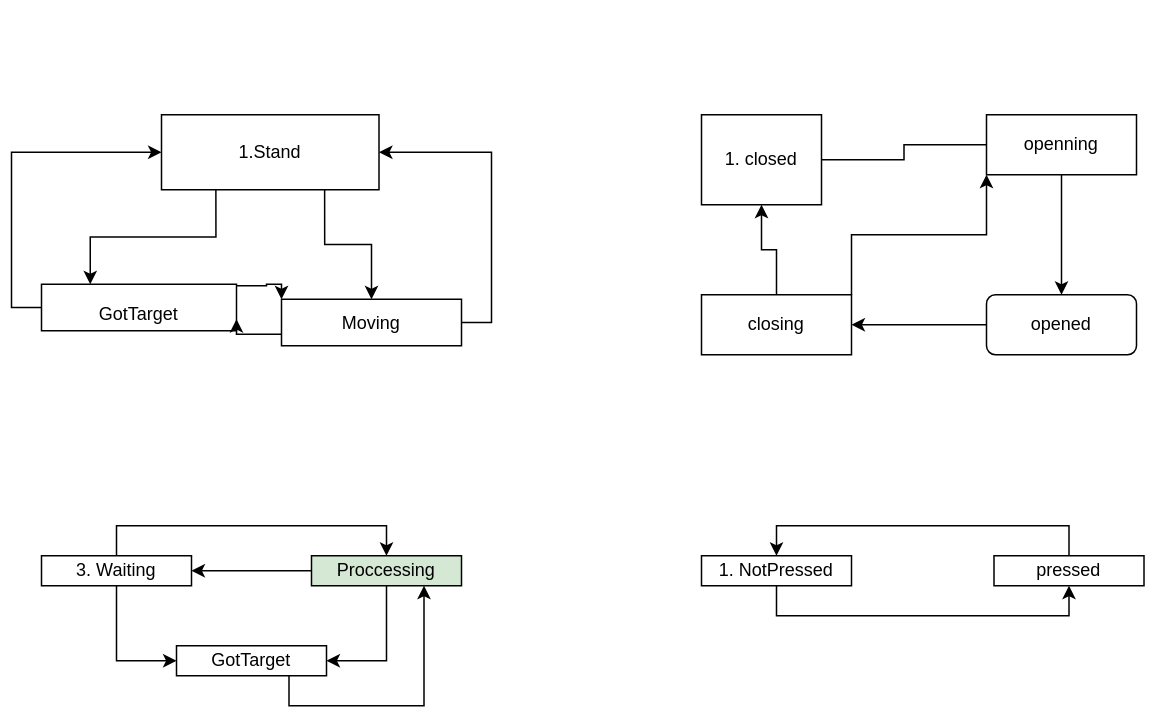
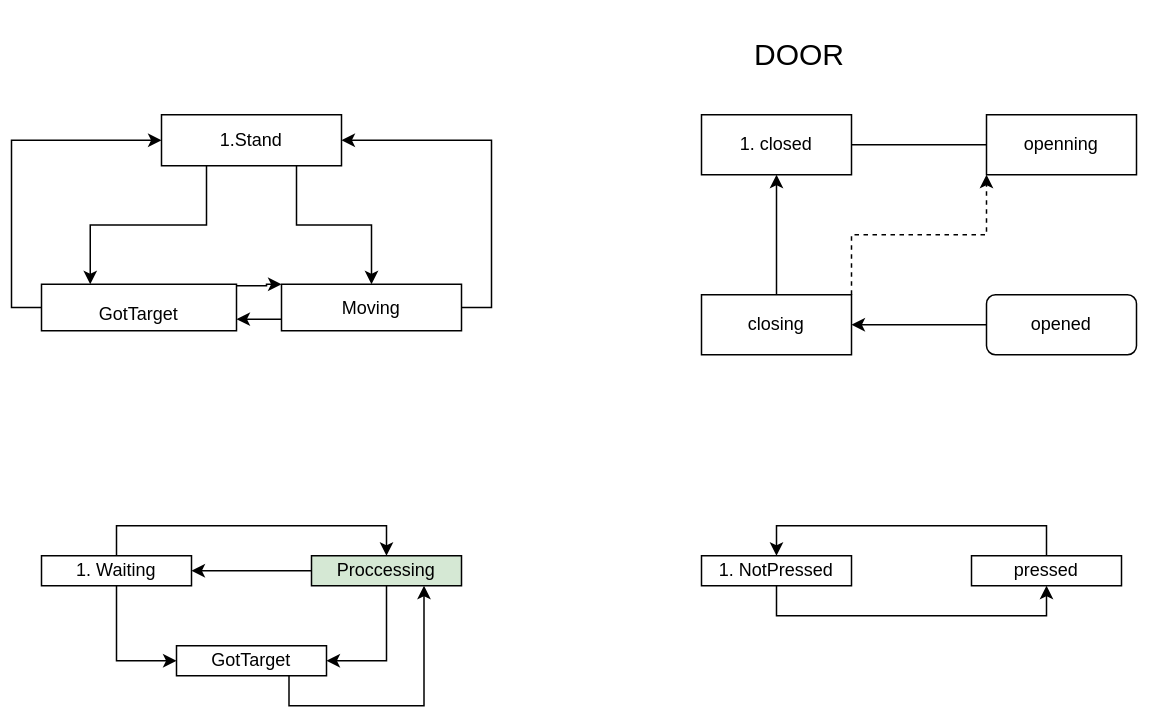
none -> (799, 53)
(270, 152) -> (251, 140)
(761, 160) -> (776, 145)
(1061, 230) -> none
(915, 235) -> (915, 235)
(371, 323) -> (371, 308)
(116, 571) -> (116, 571)
(1069, 571) -> (1046, 571)
